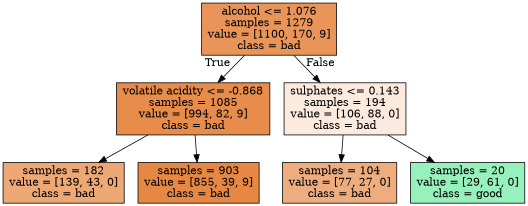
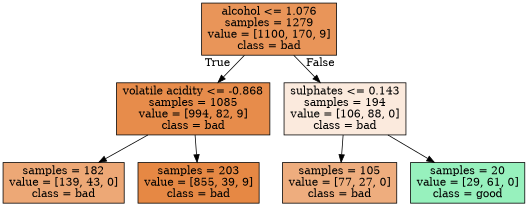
(199, 183) -> (199, 183)
(340, 183) -> (340, 183)
